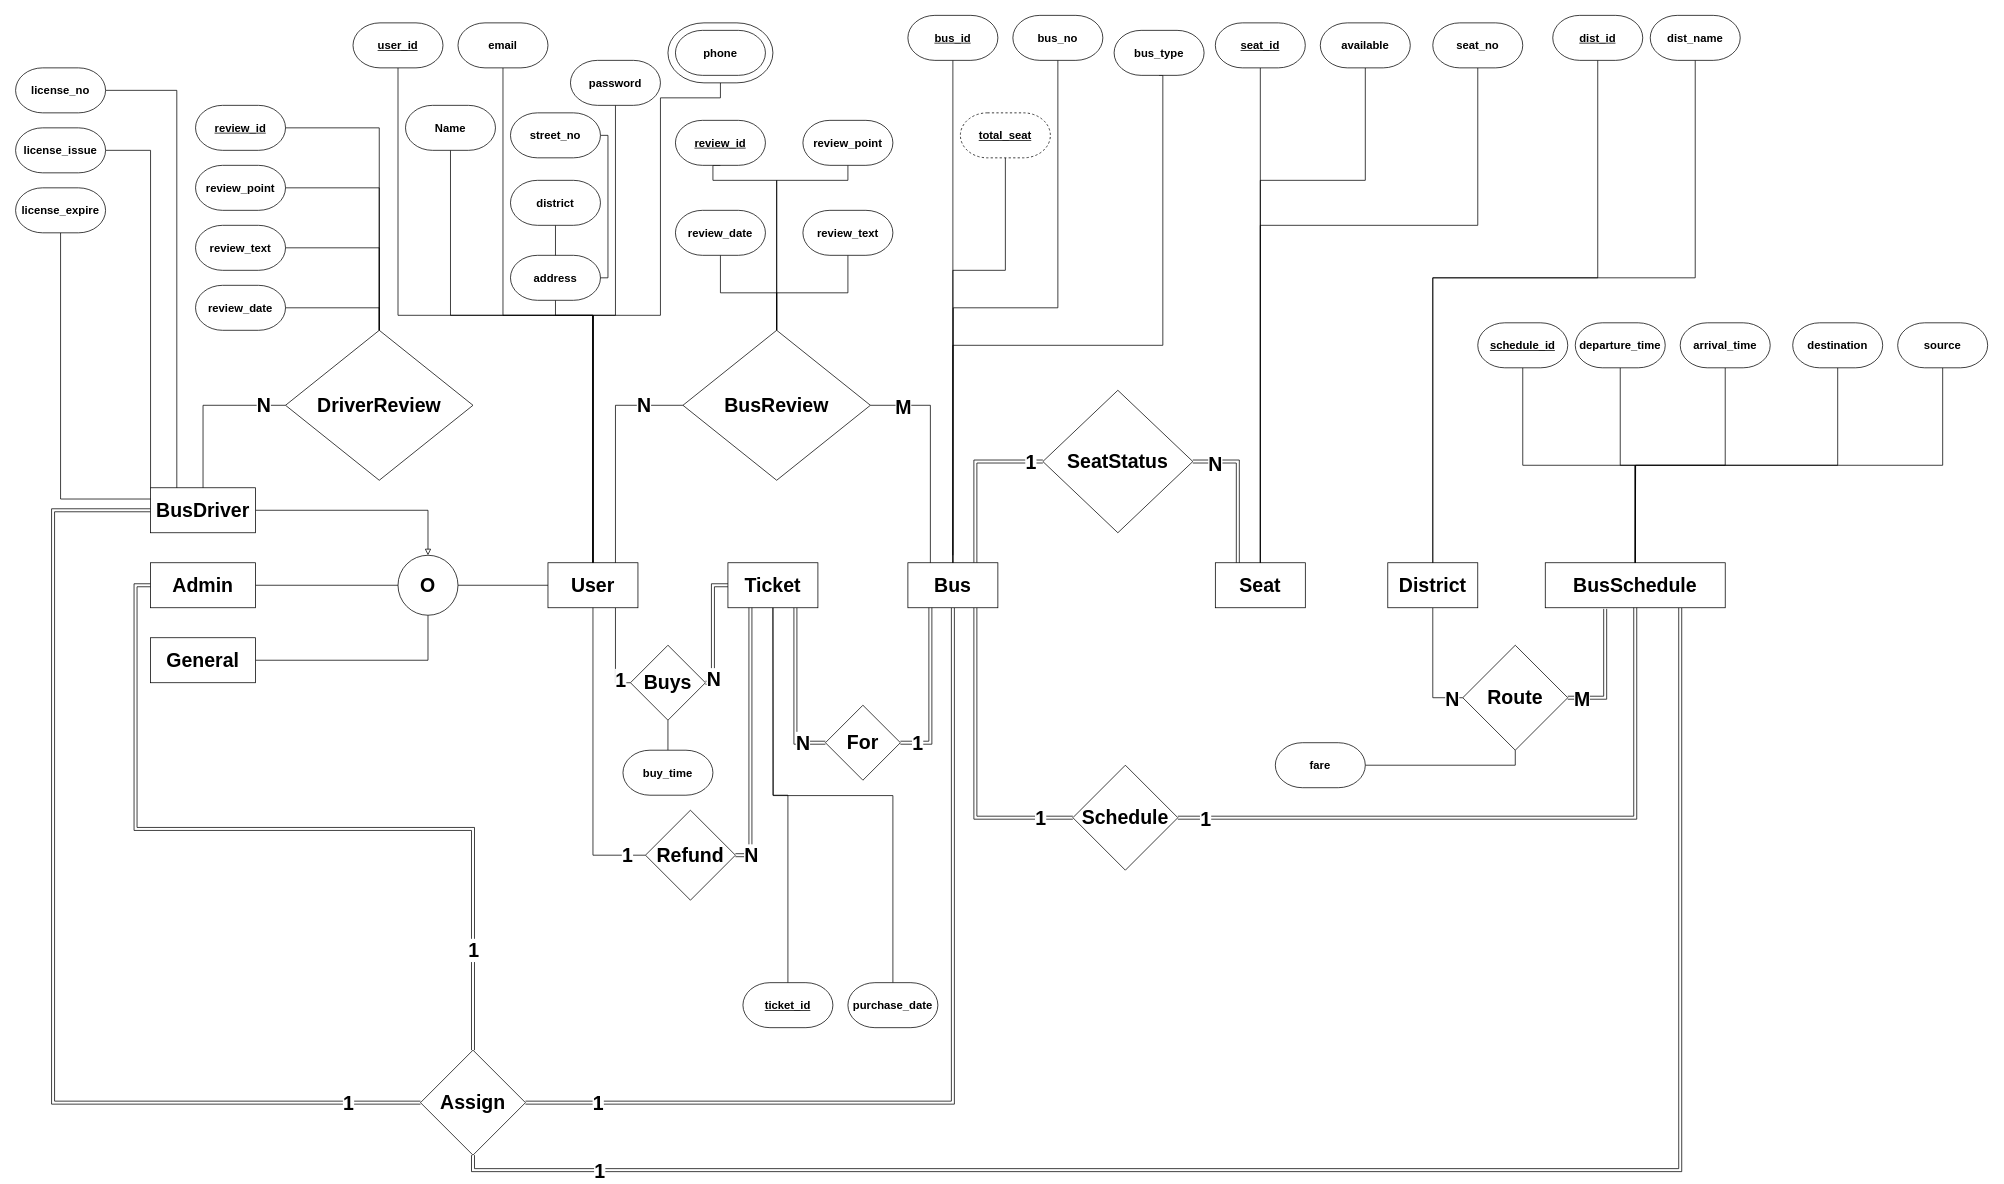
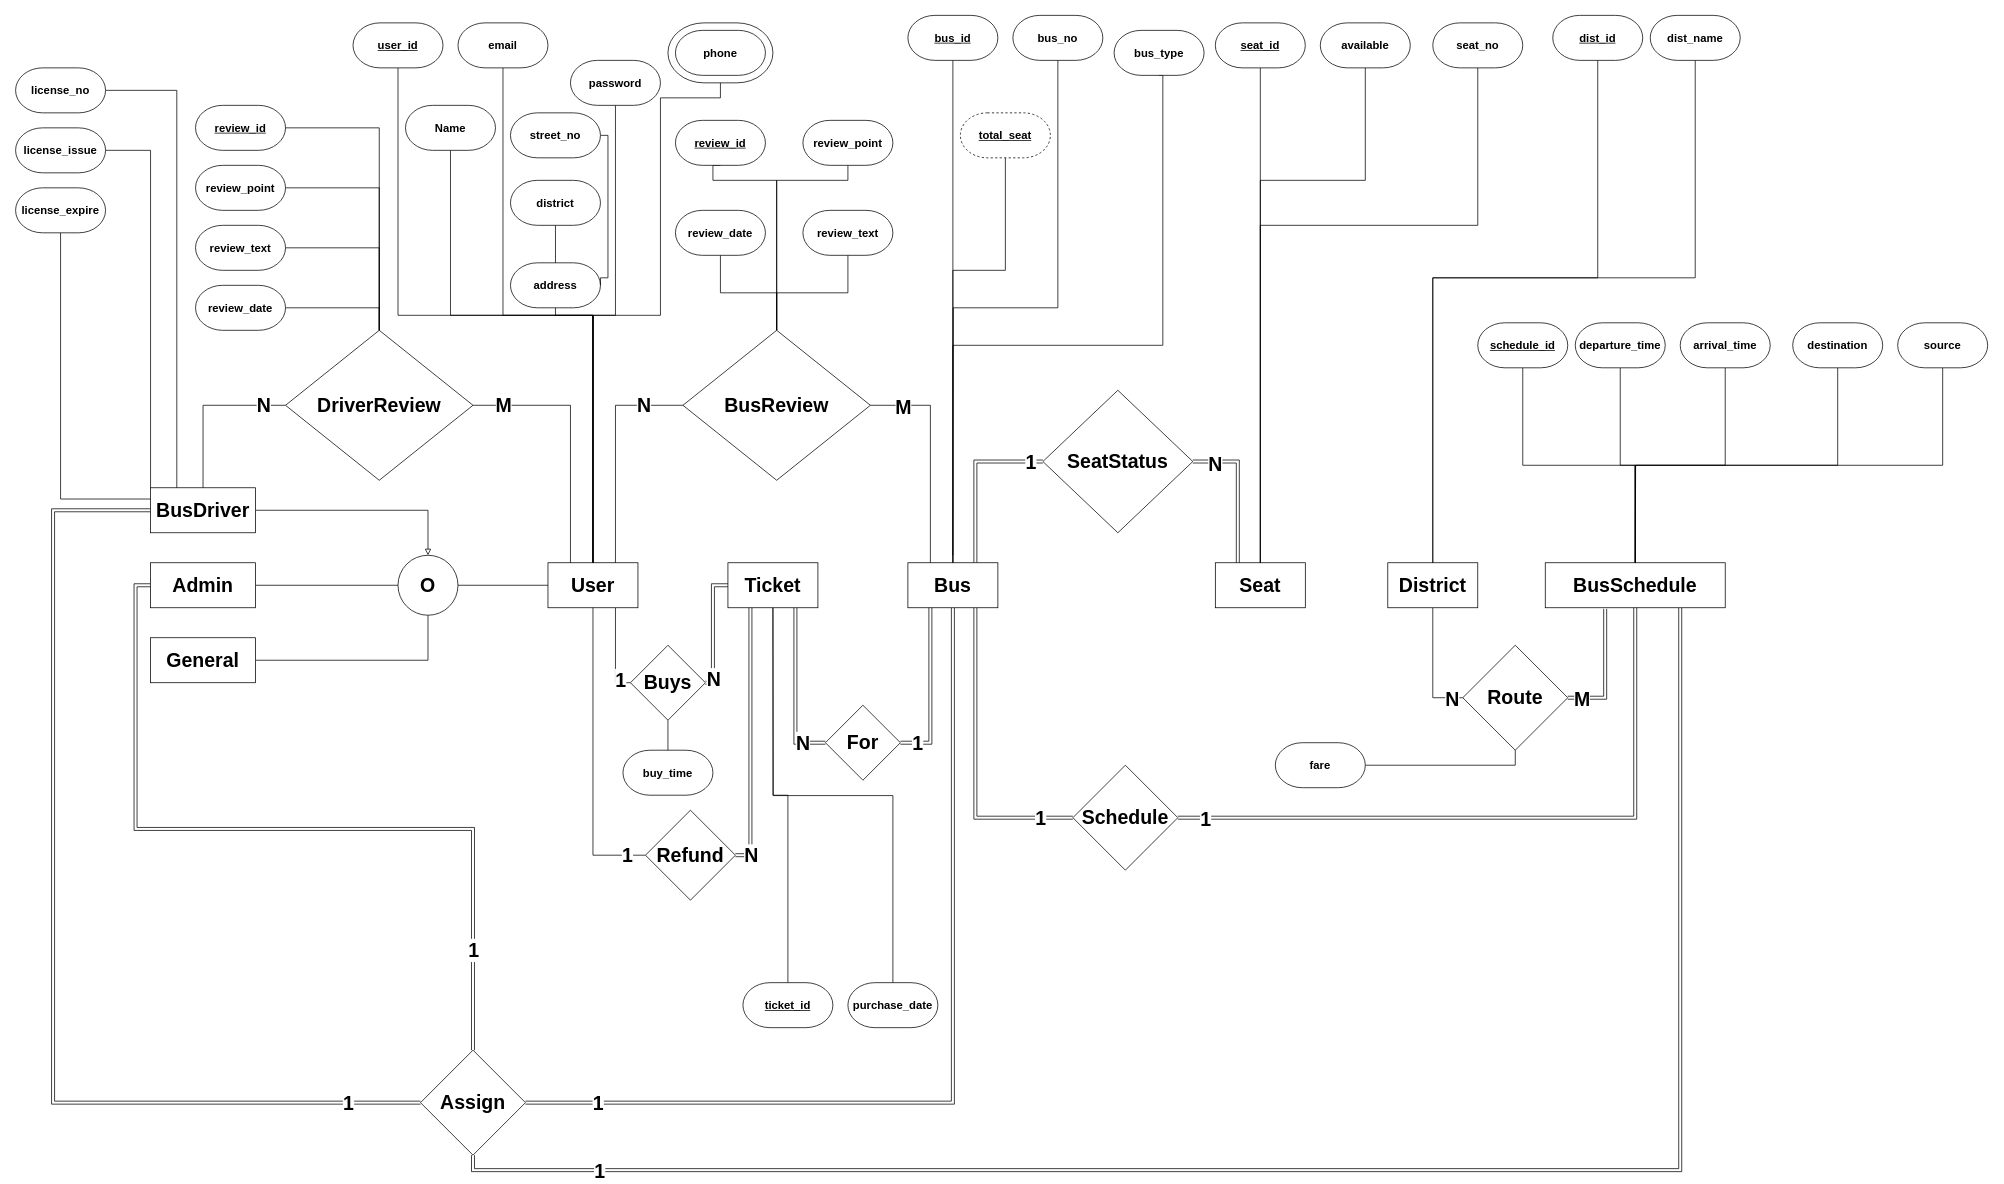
(555, 278) -> (555, 285)
none -> (570, 435)
